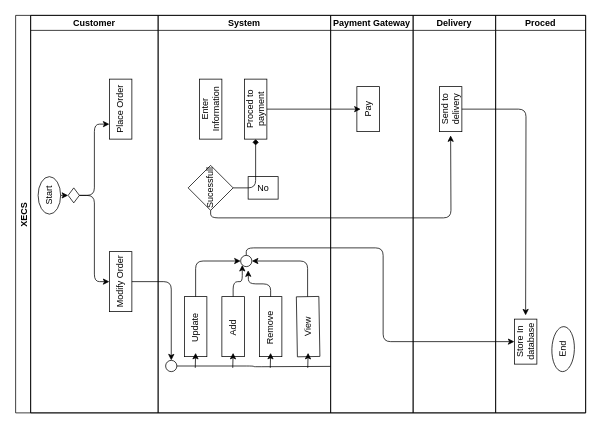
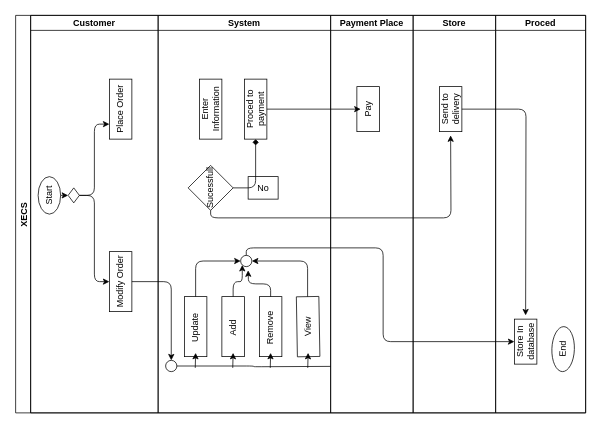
(371, 23) -> (371, 23)
(454, 23) -> (454, 23)
